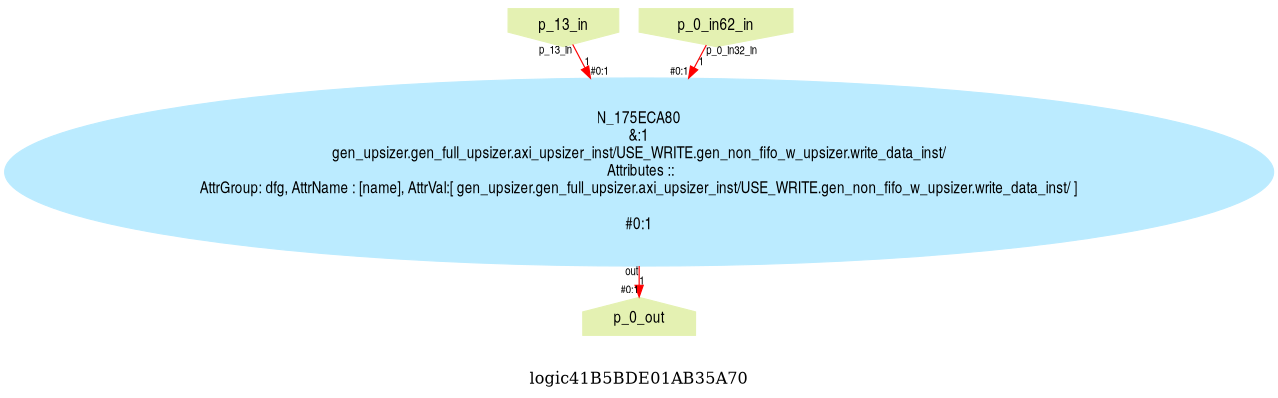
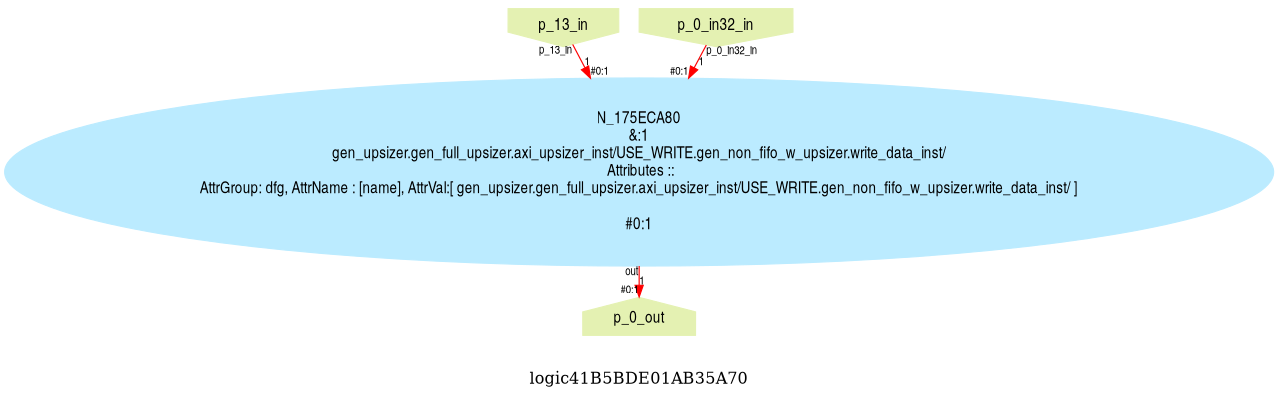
(716, 26) -> (716, 26)
